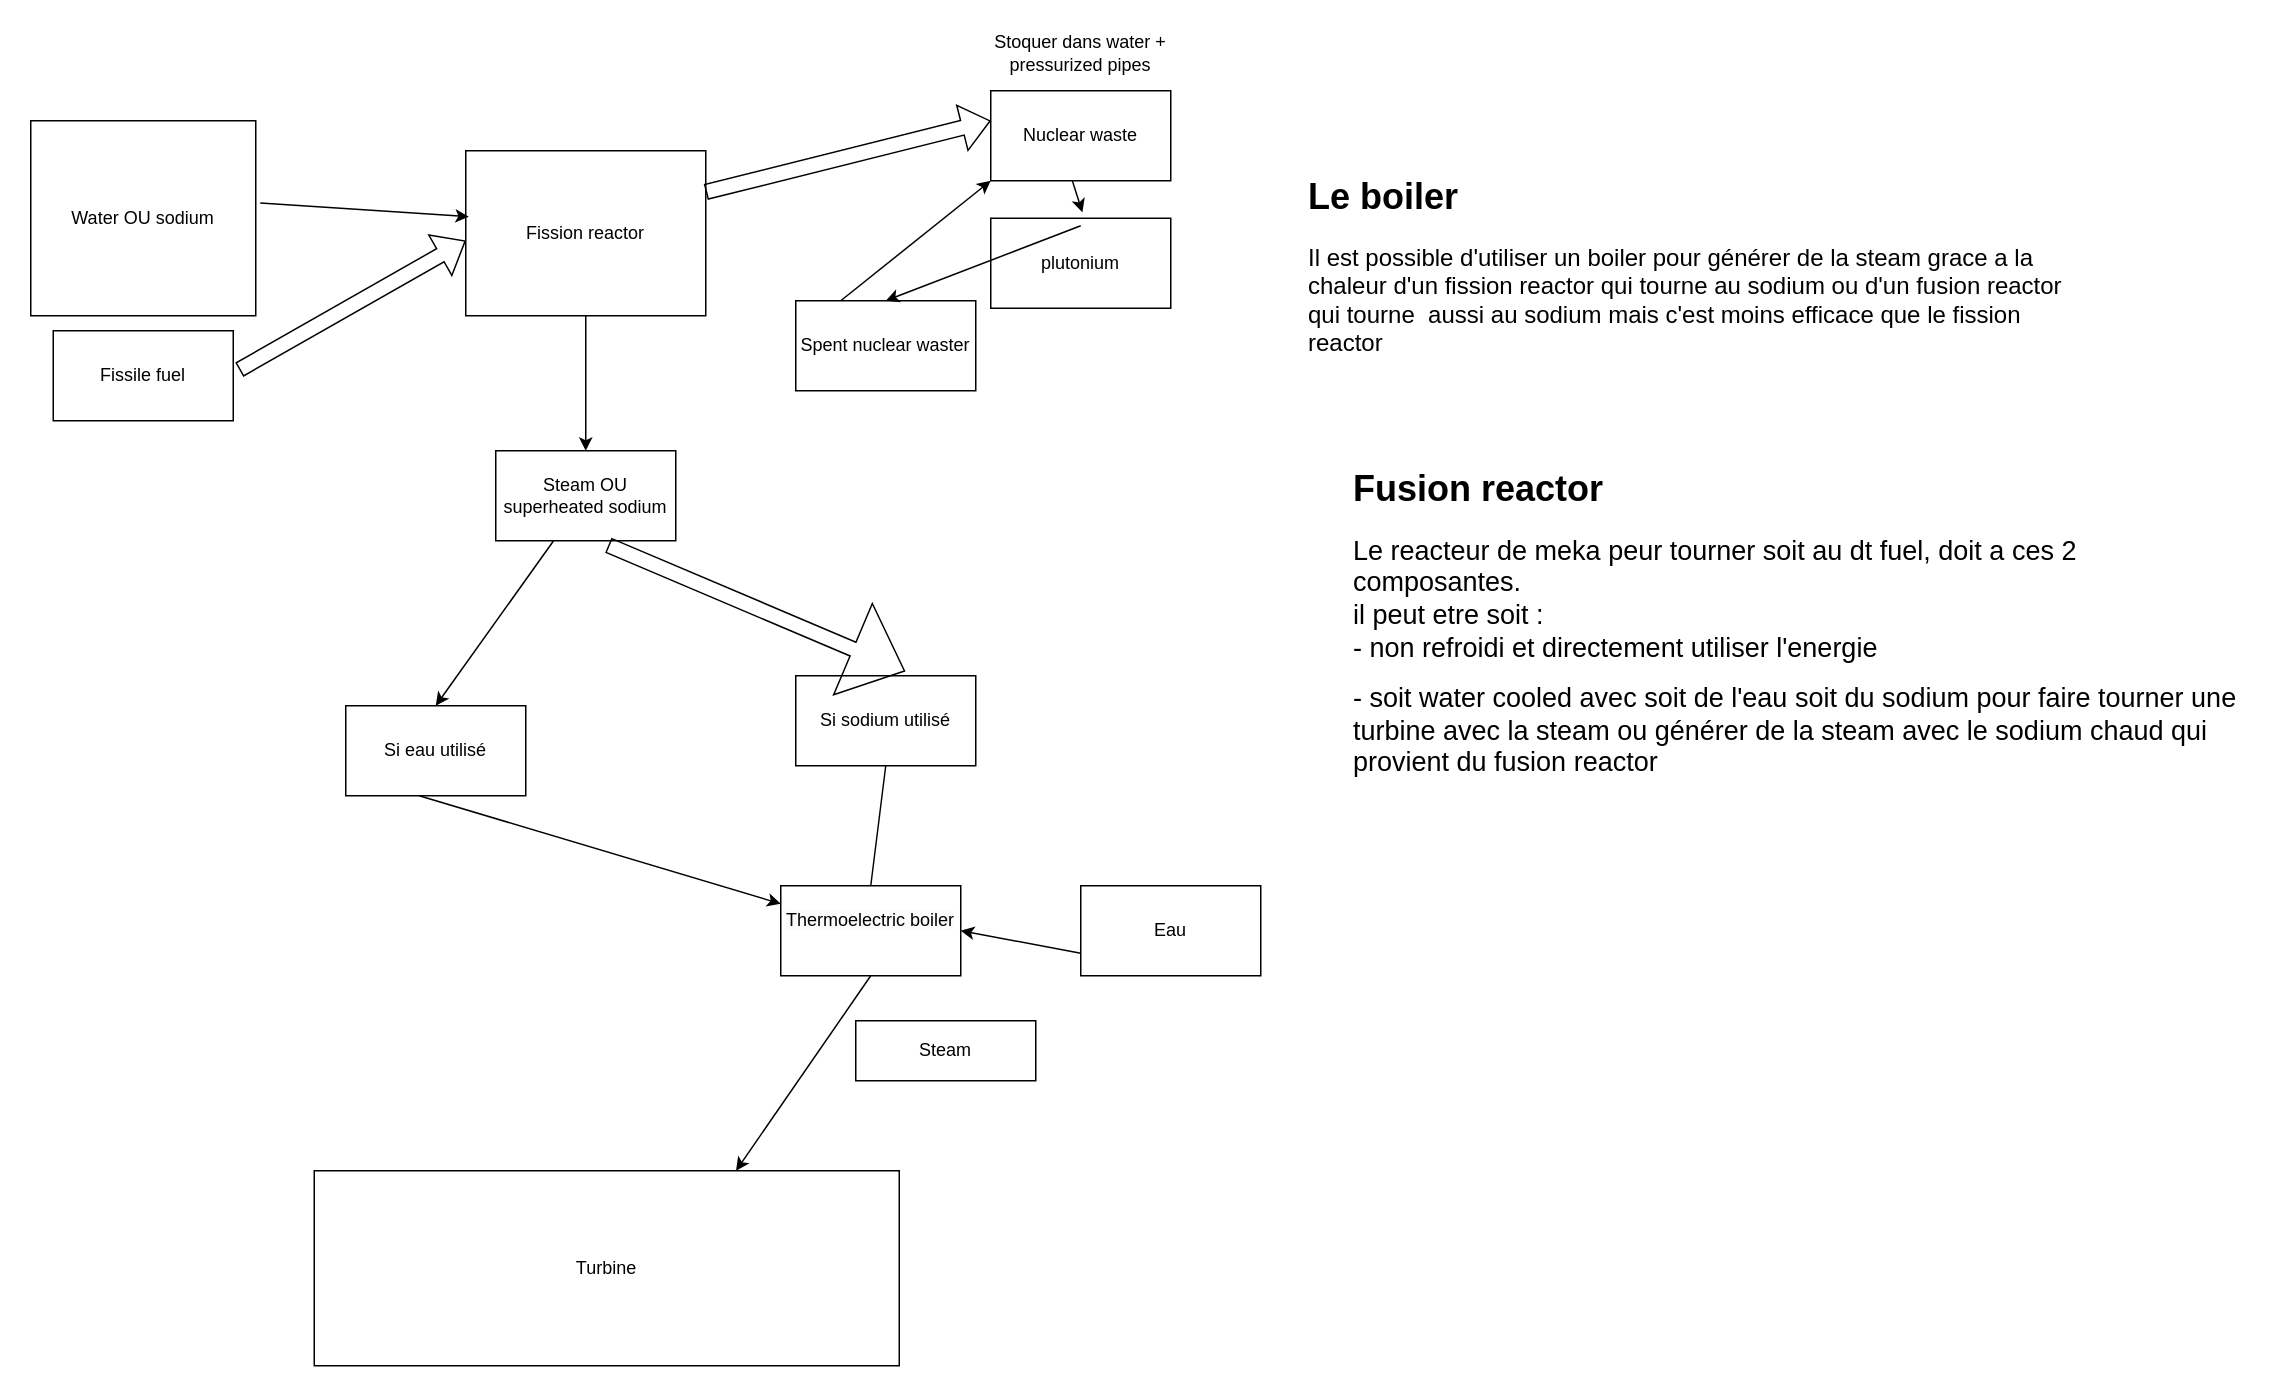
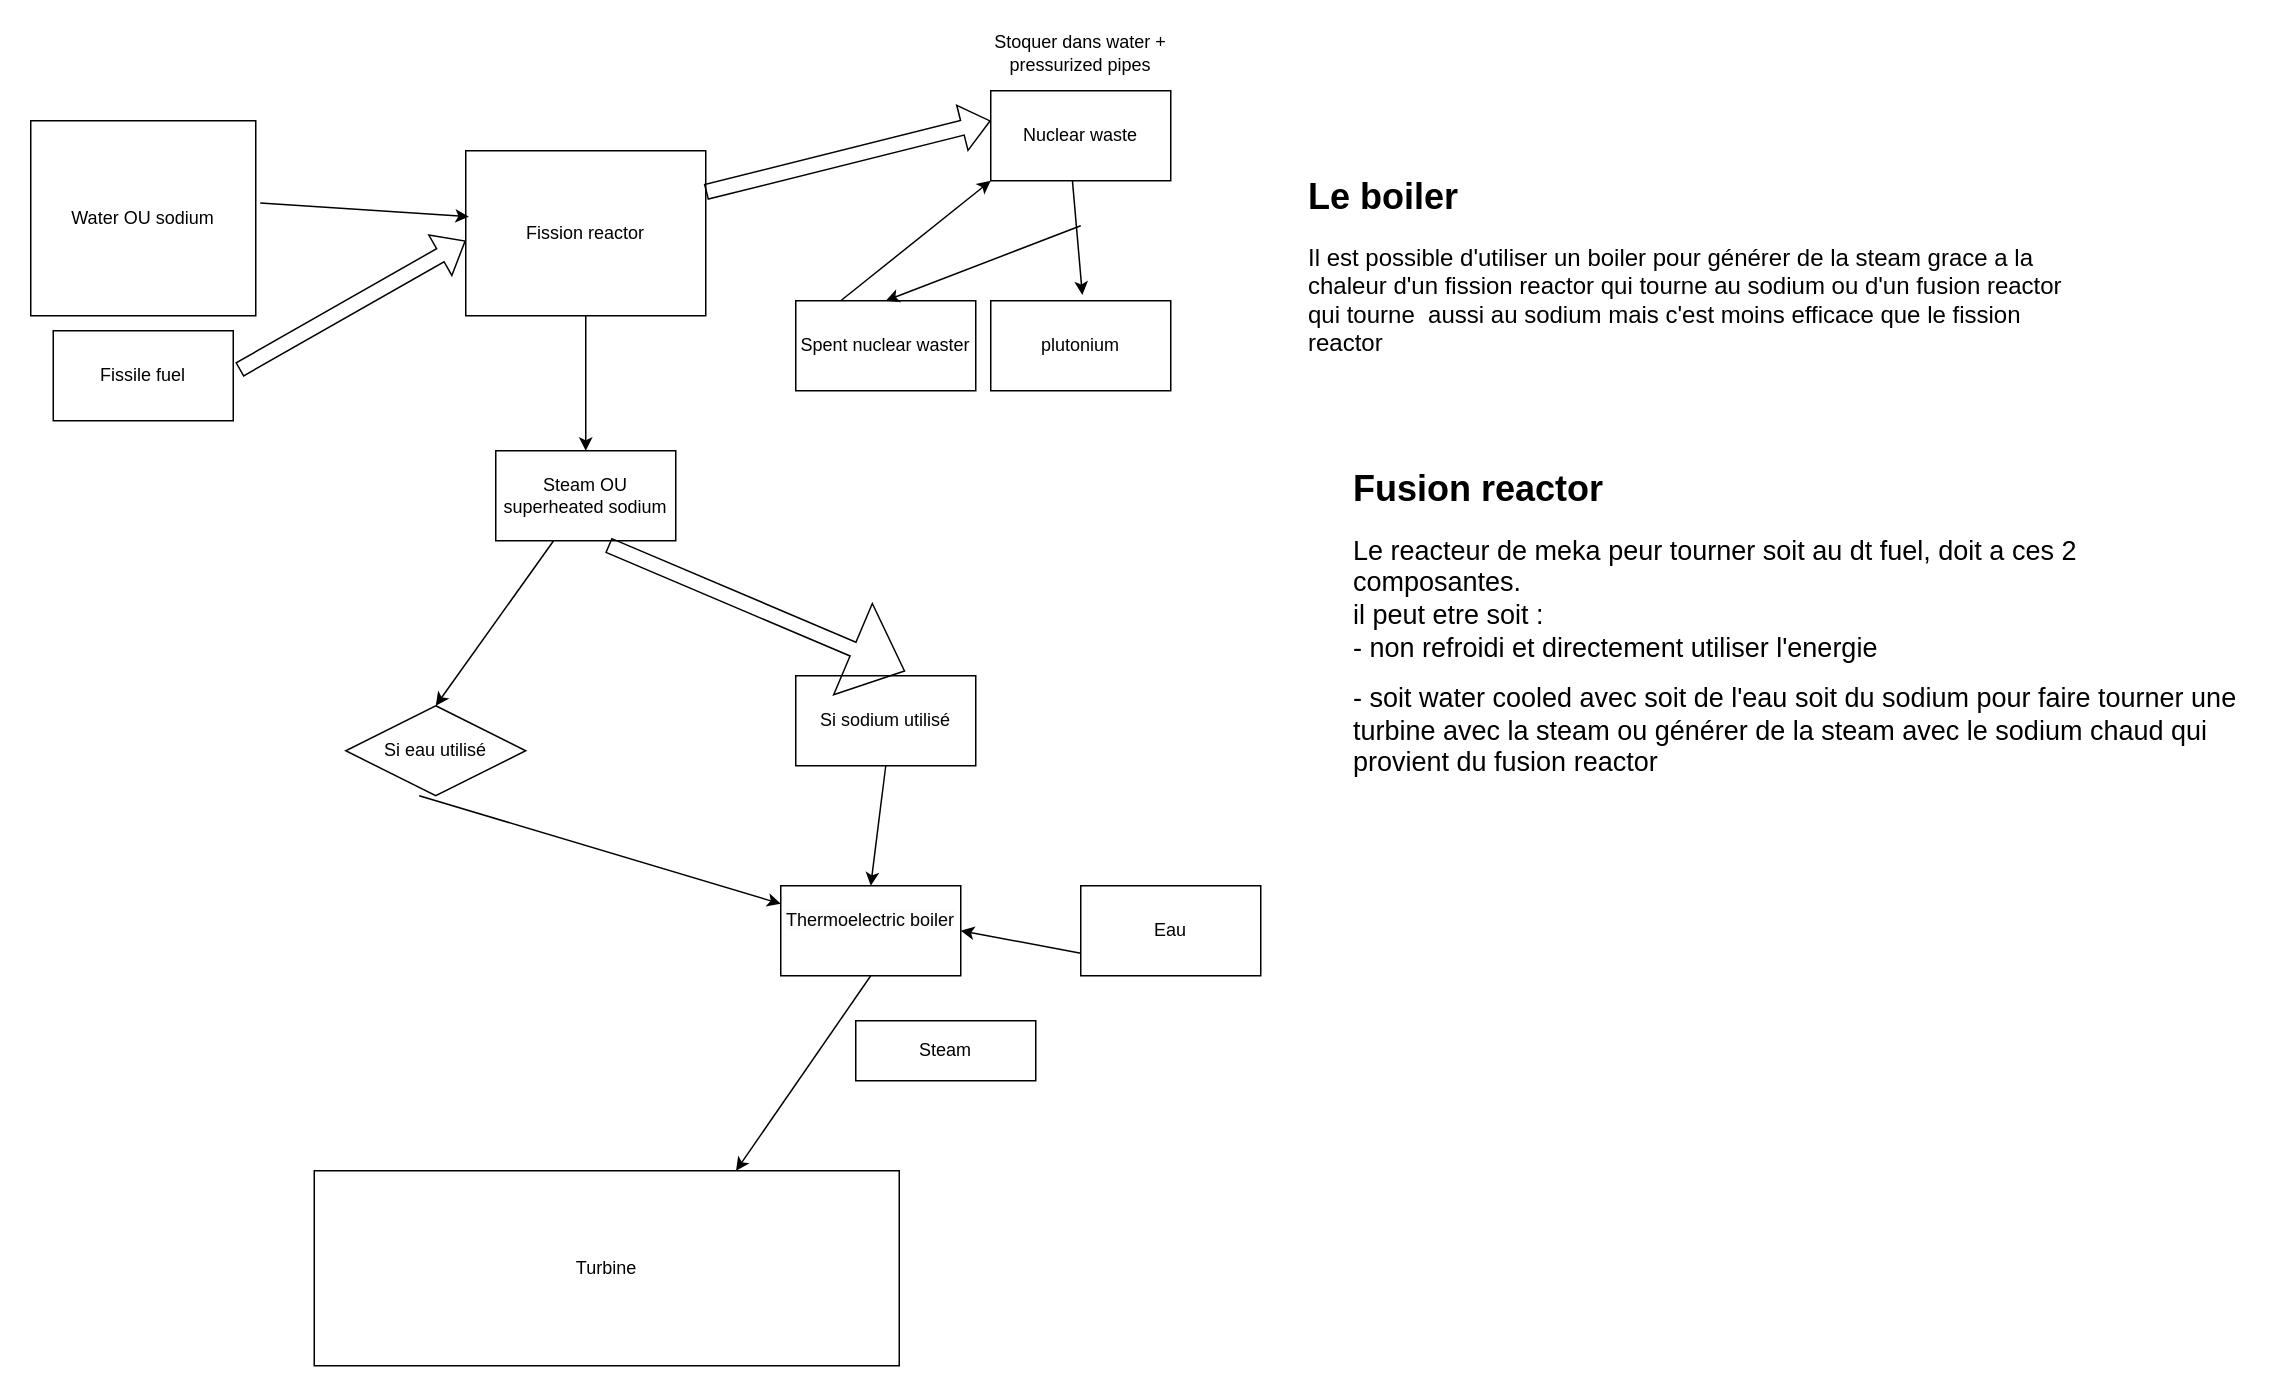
(1081, 263) -> (1081, 346)
(436, 751) -> (436, 751)
(872, 878) -> (872, 874)
